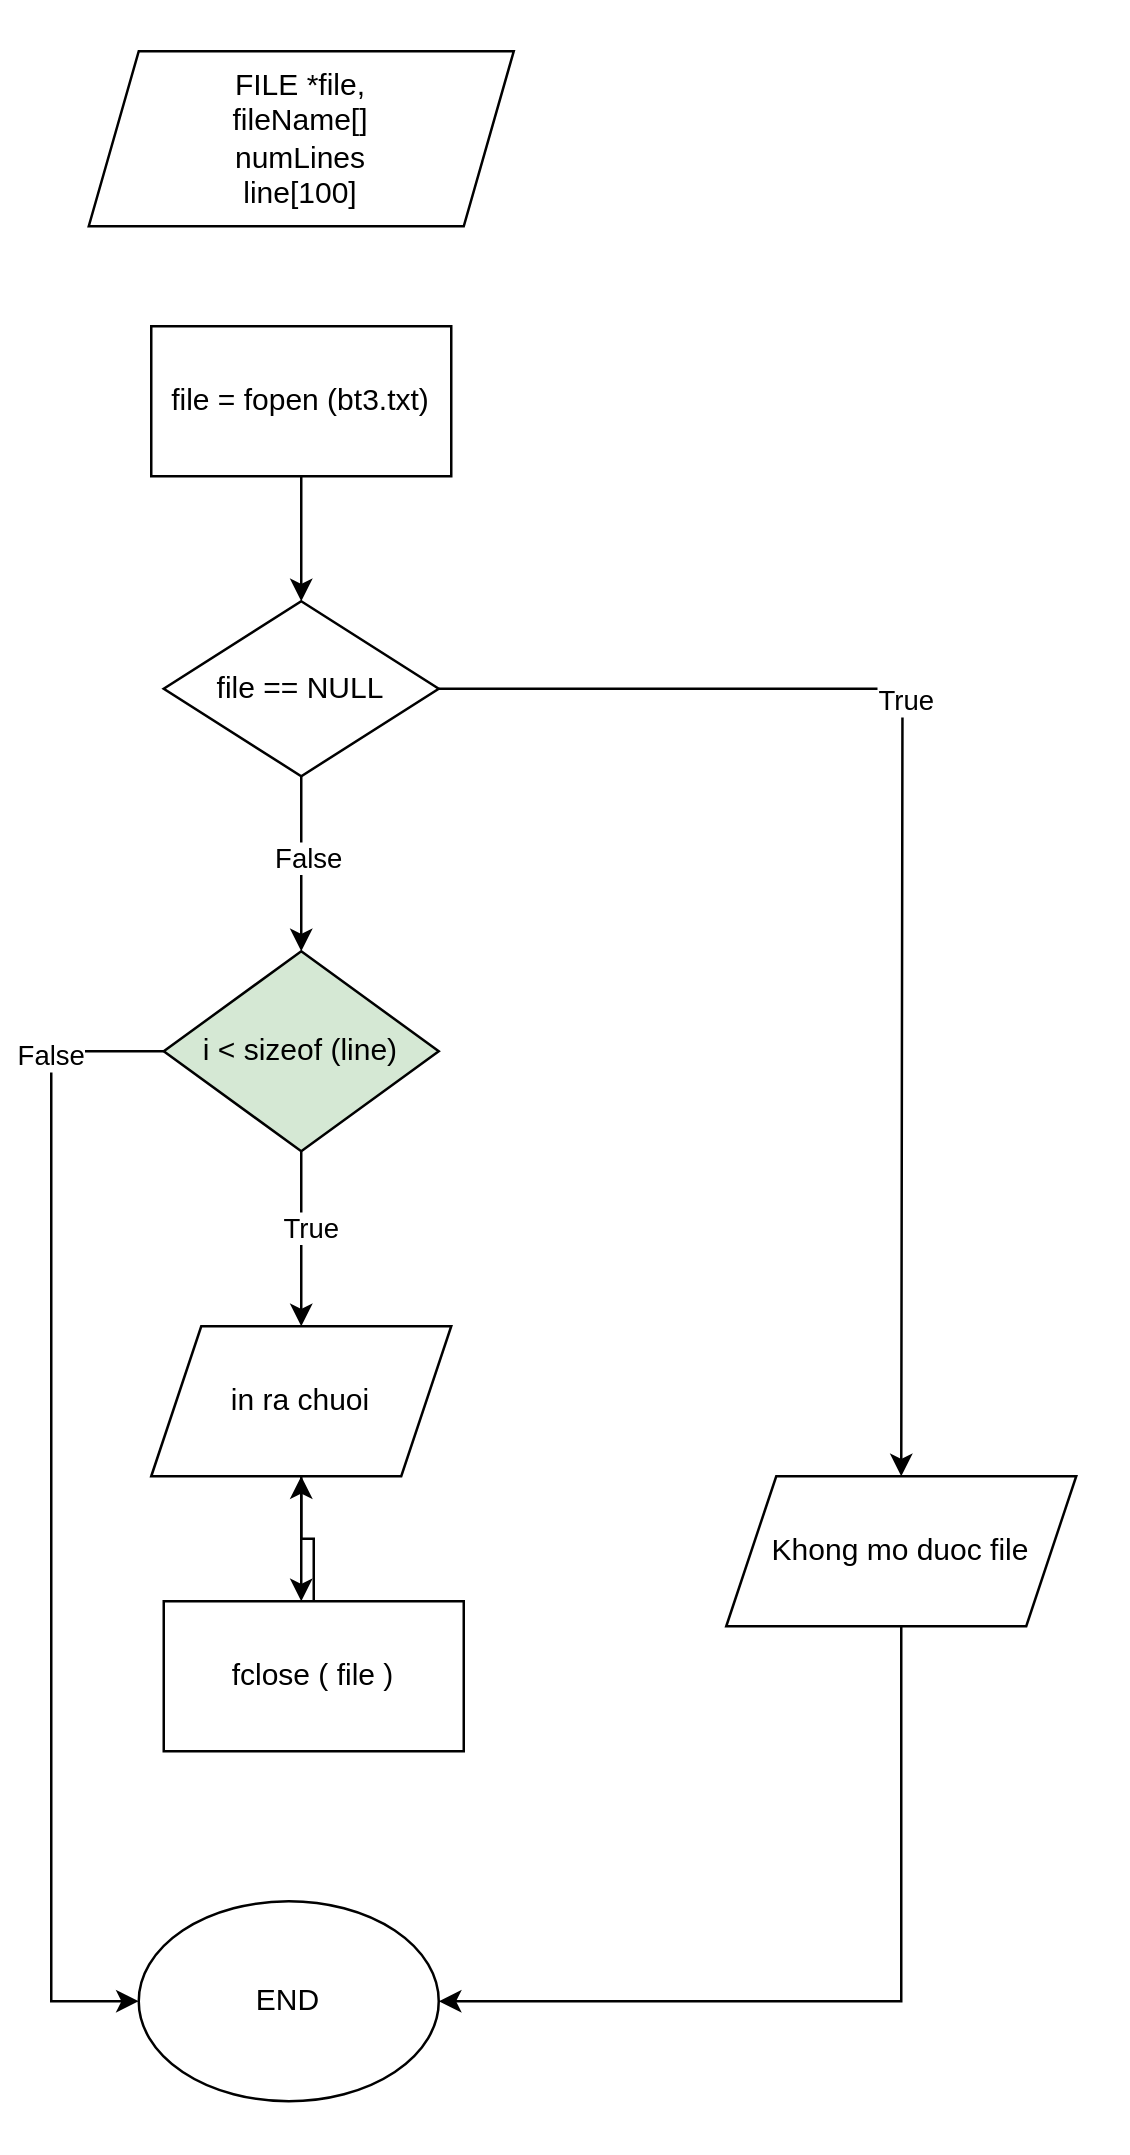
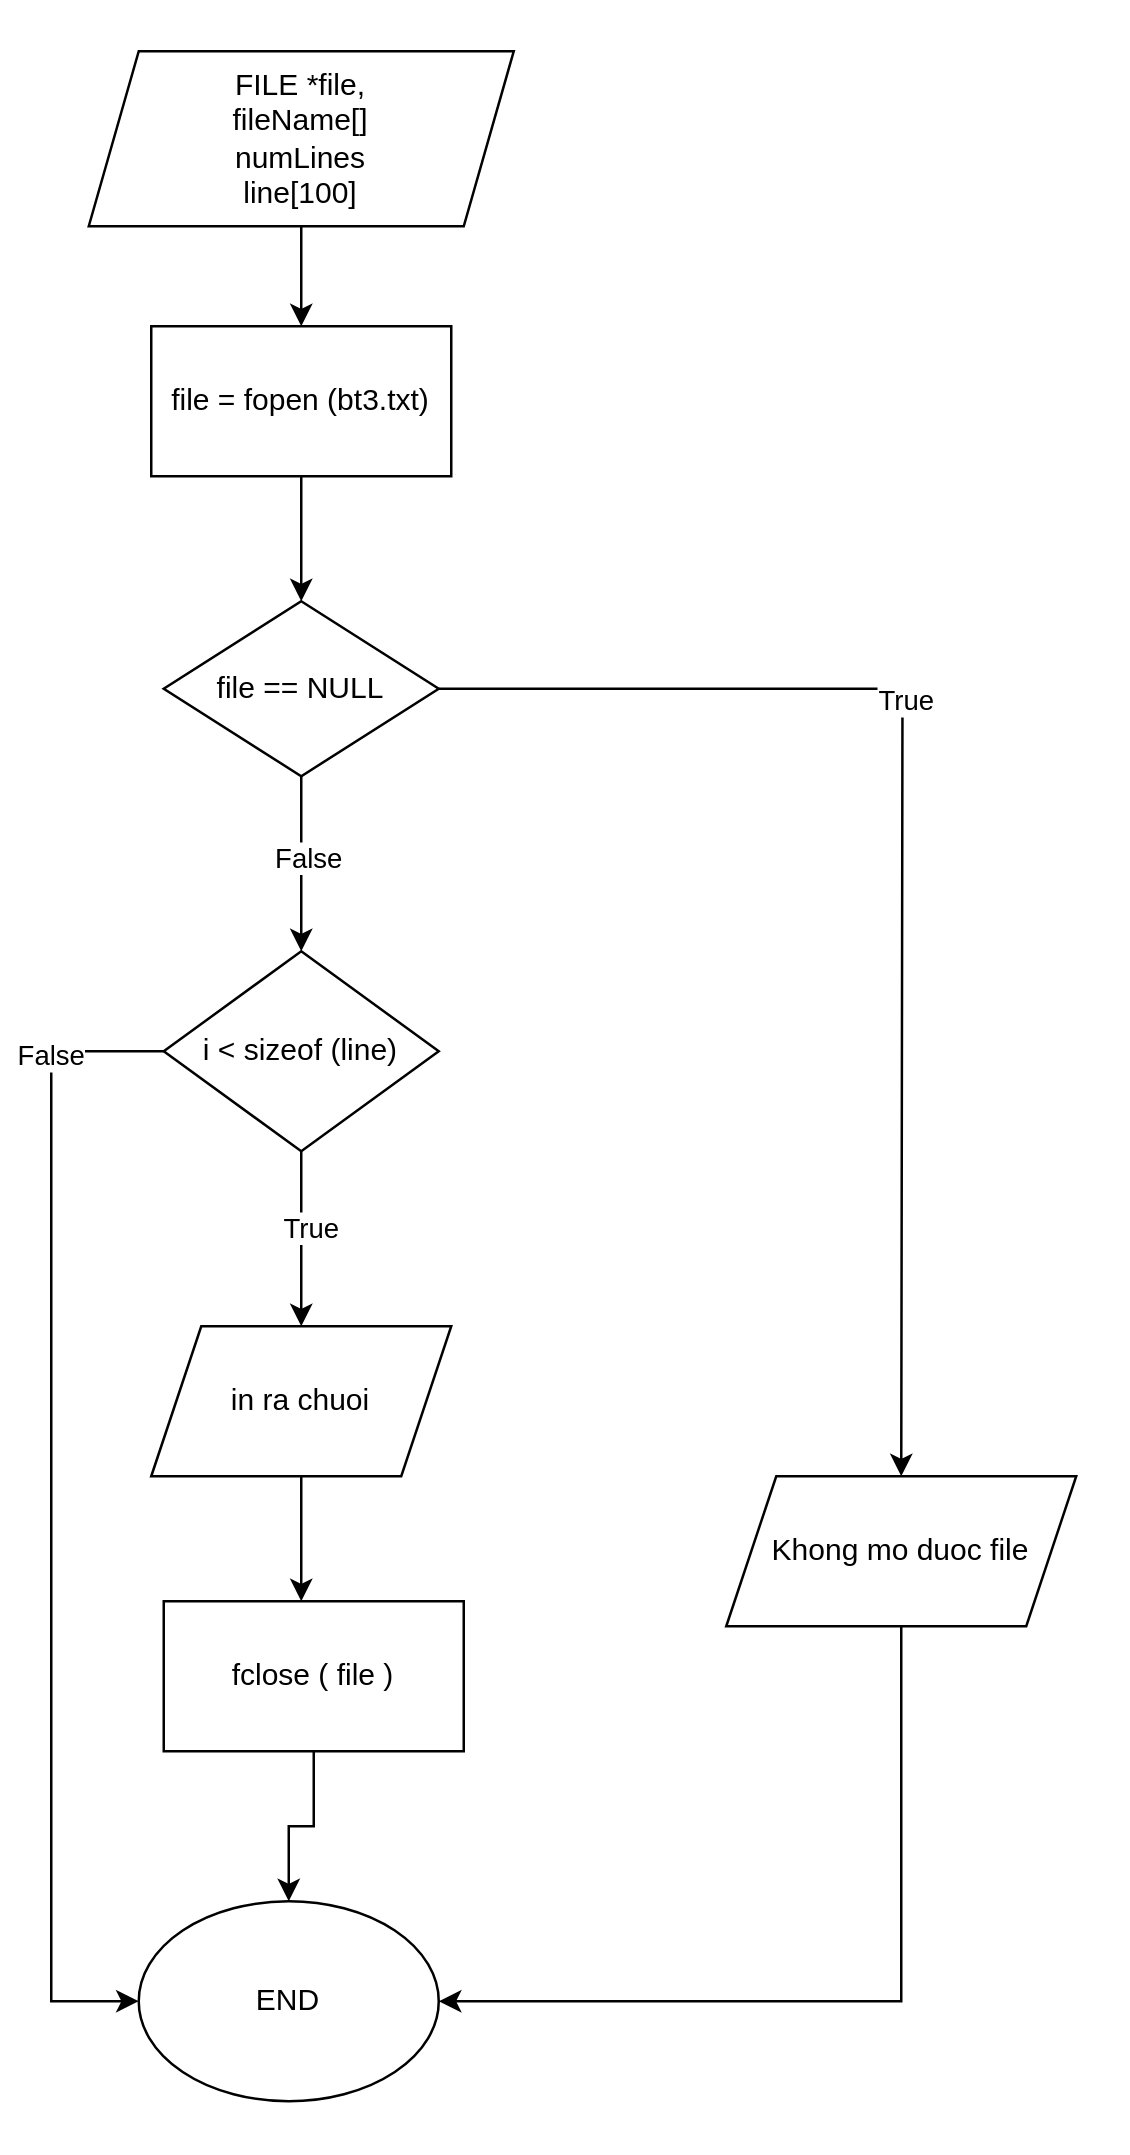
none -> (301, 268)
(301, 1051) -> (301, 1051)
(314, 1567) -> (310, 1826)
